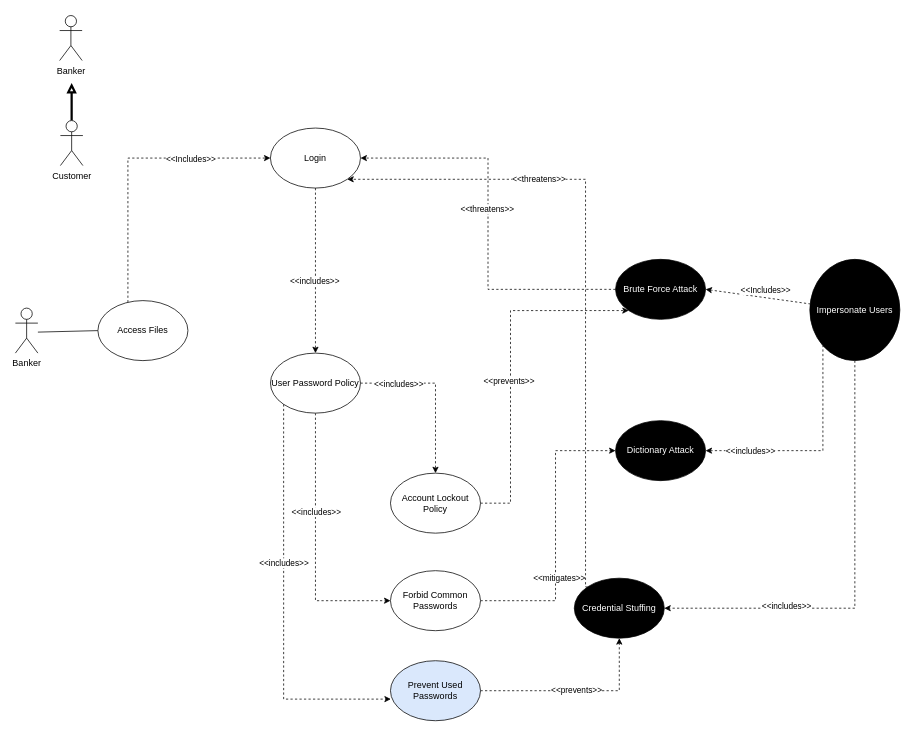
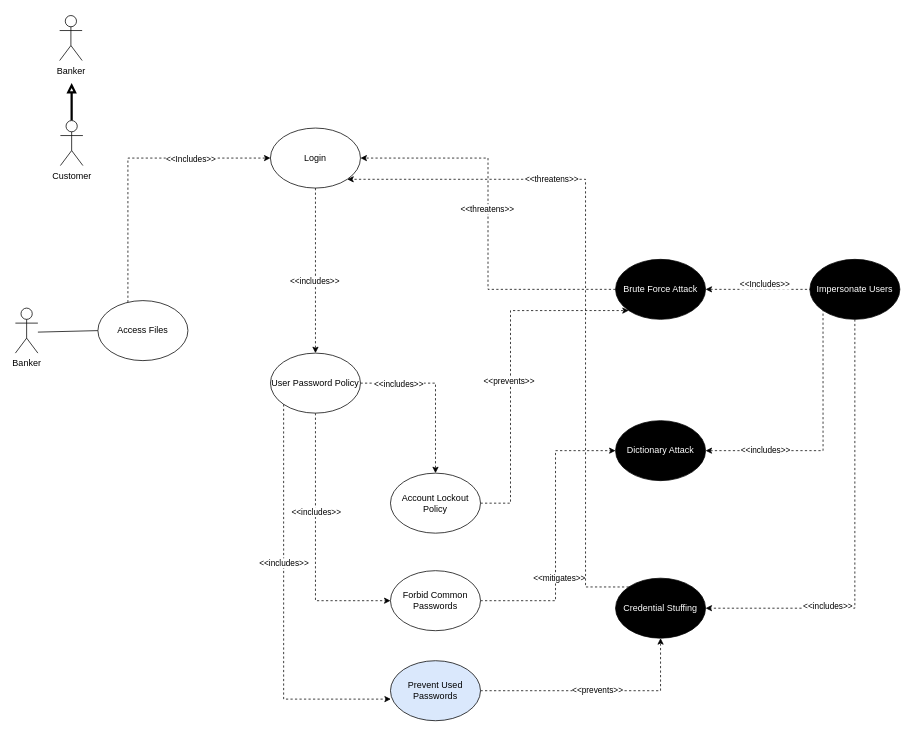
(855, 310) -> (855, 289)
(619, 608) -> (660, 608)
